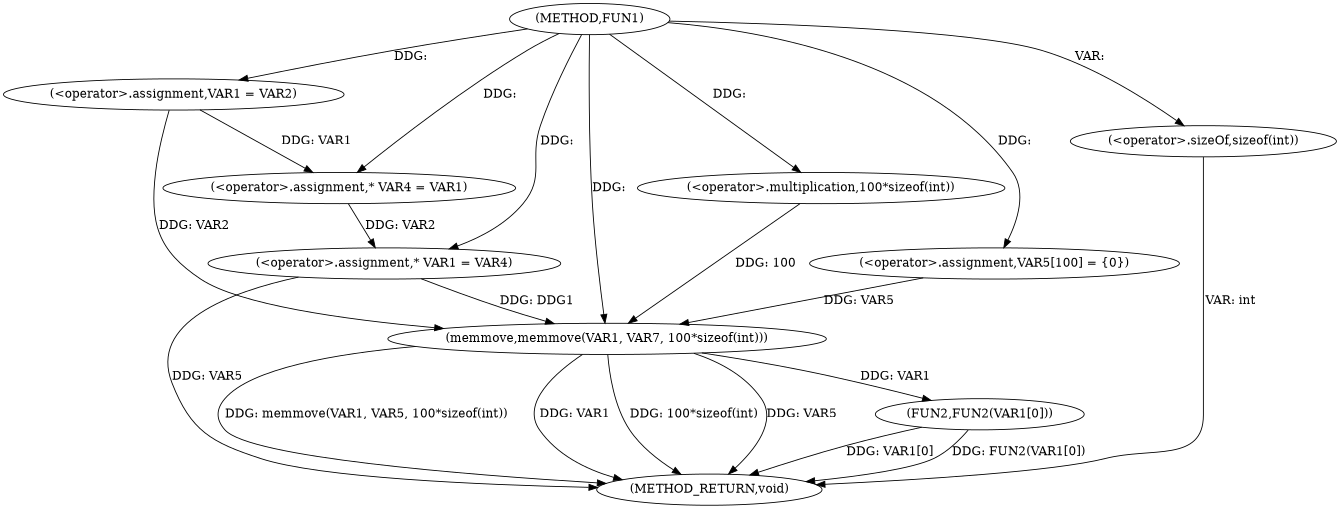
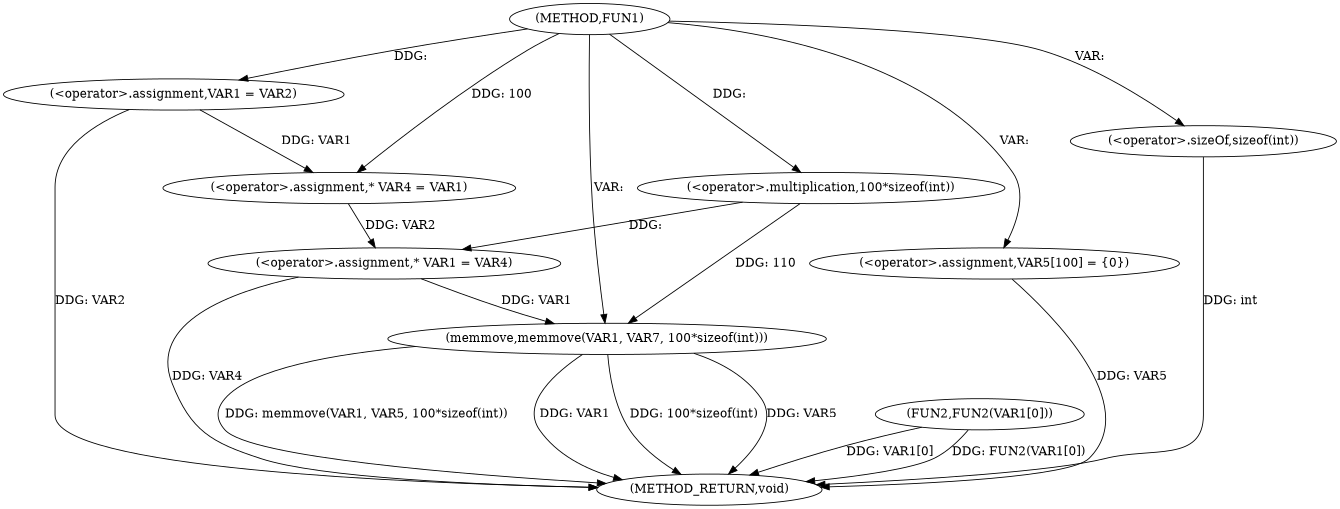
(502, 94) -> (502, 94)
(1017, 141) -> (1017, 141)
(536, 155) -> (607, 225)
(611, 188) -> (611, 188)
(766, 263) -> (766, 263)
(224, 290) -> (146, 455)
(806, 300) -> (1096, 448)
(537, 301) -> (537, 301)
(1231, 301) -> (1231, 301)
(813, 372) -> none
(208, 377) -> (208, 377)
